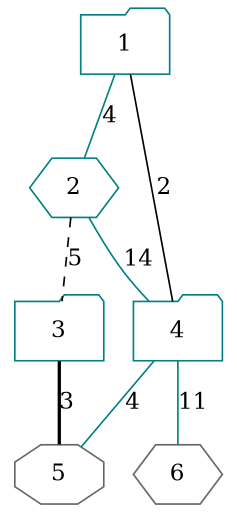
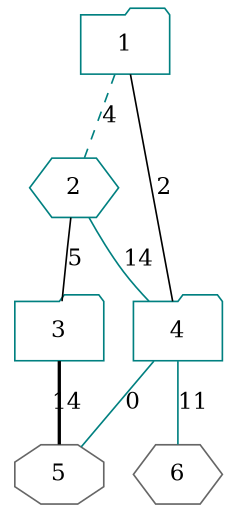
(100, 116) -> (100, 116)
(66, 259) -> (66, 259)
(68, 403) -> (68, 403)
(133, 403) -> (133, 403)
